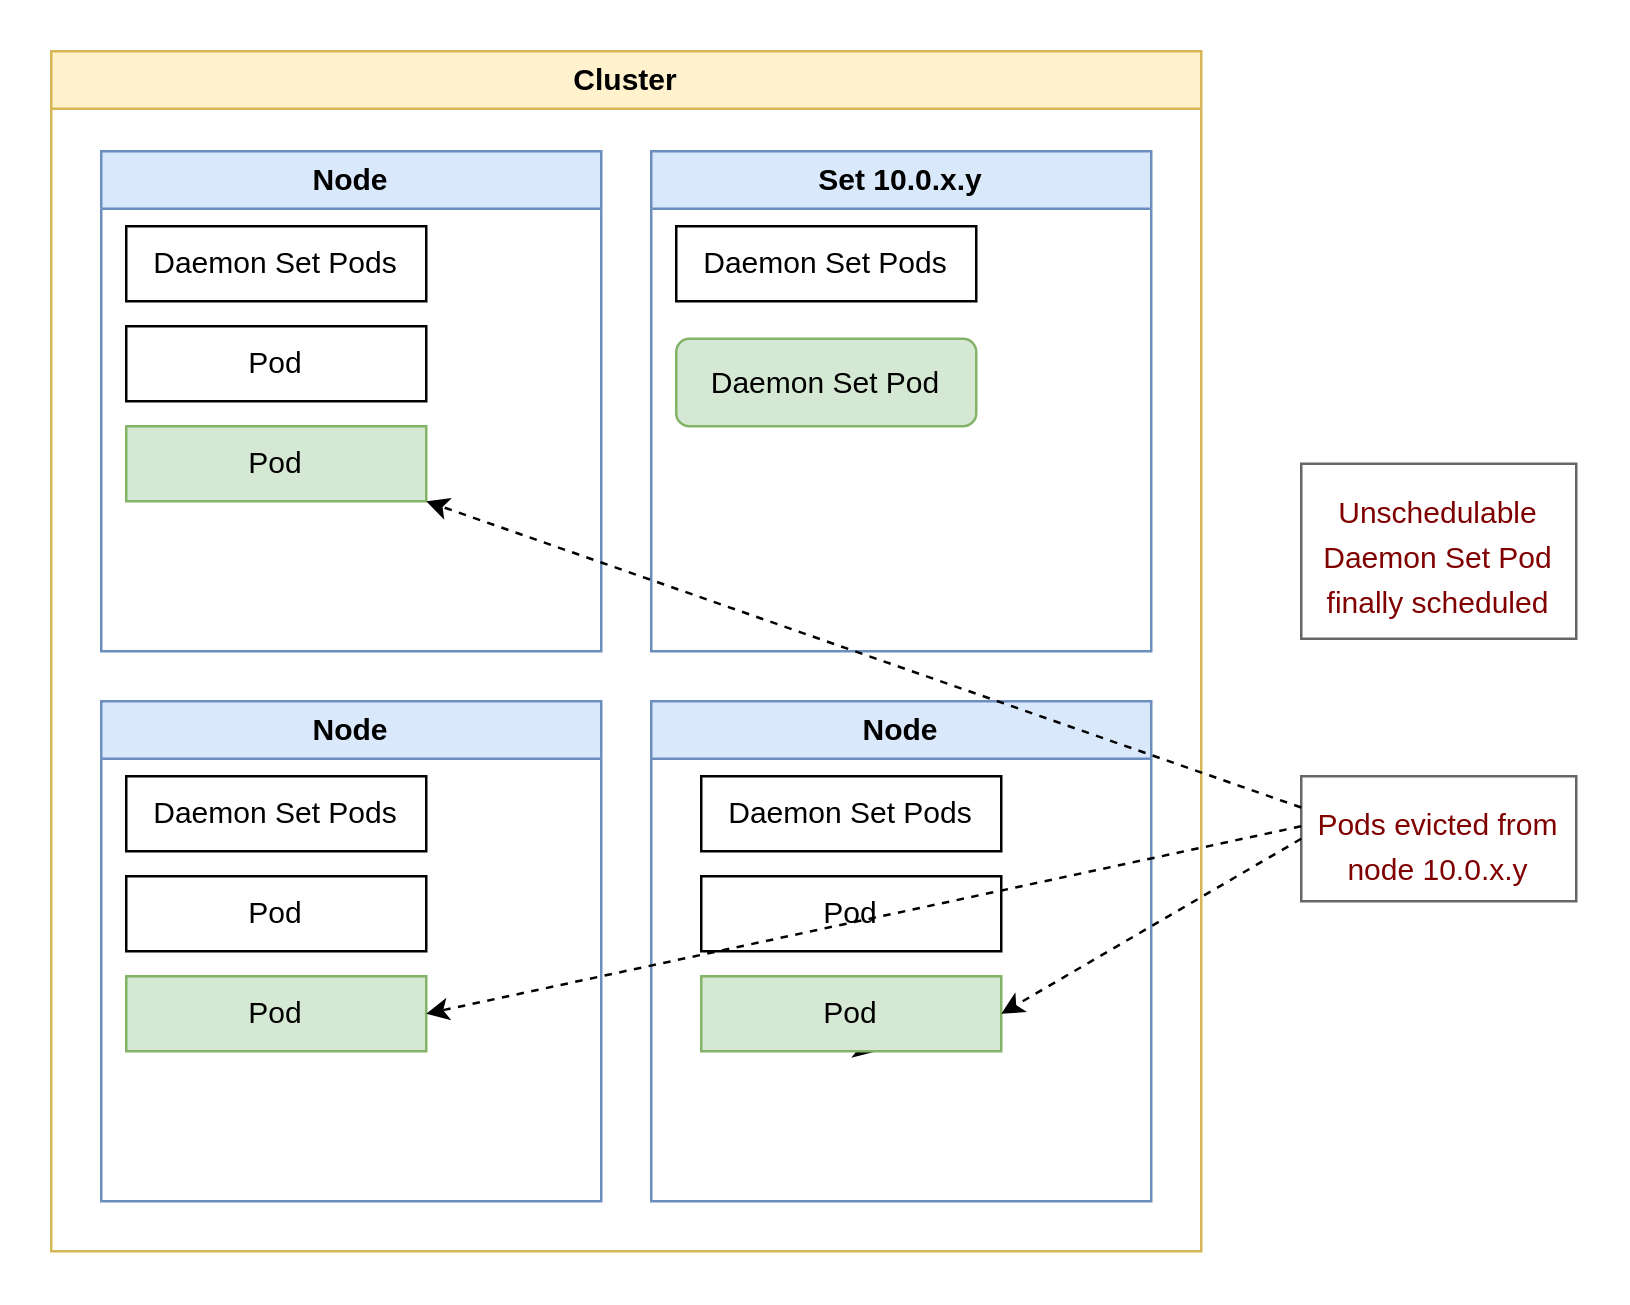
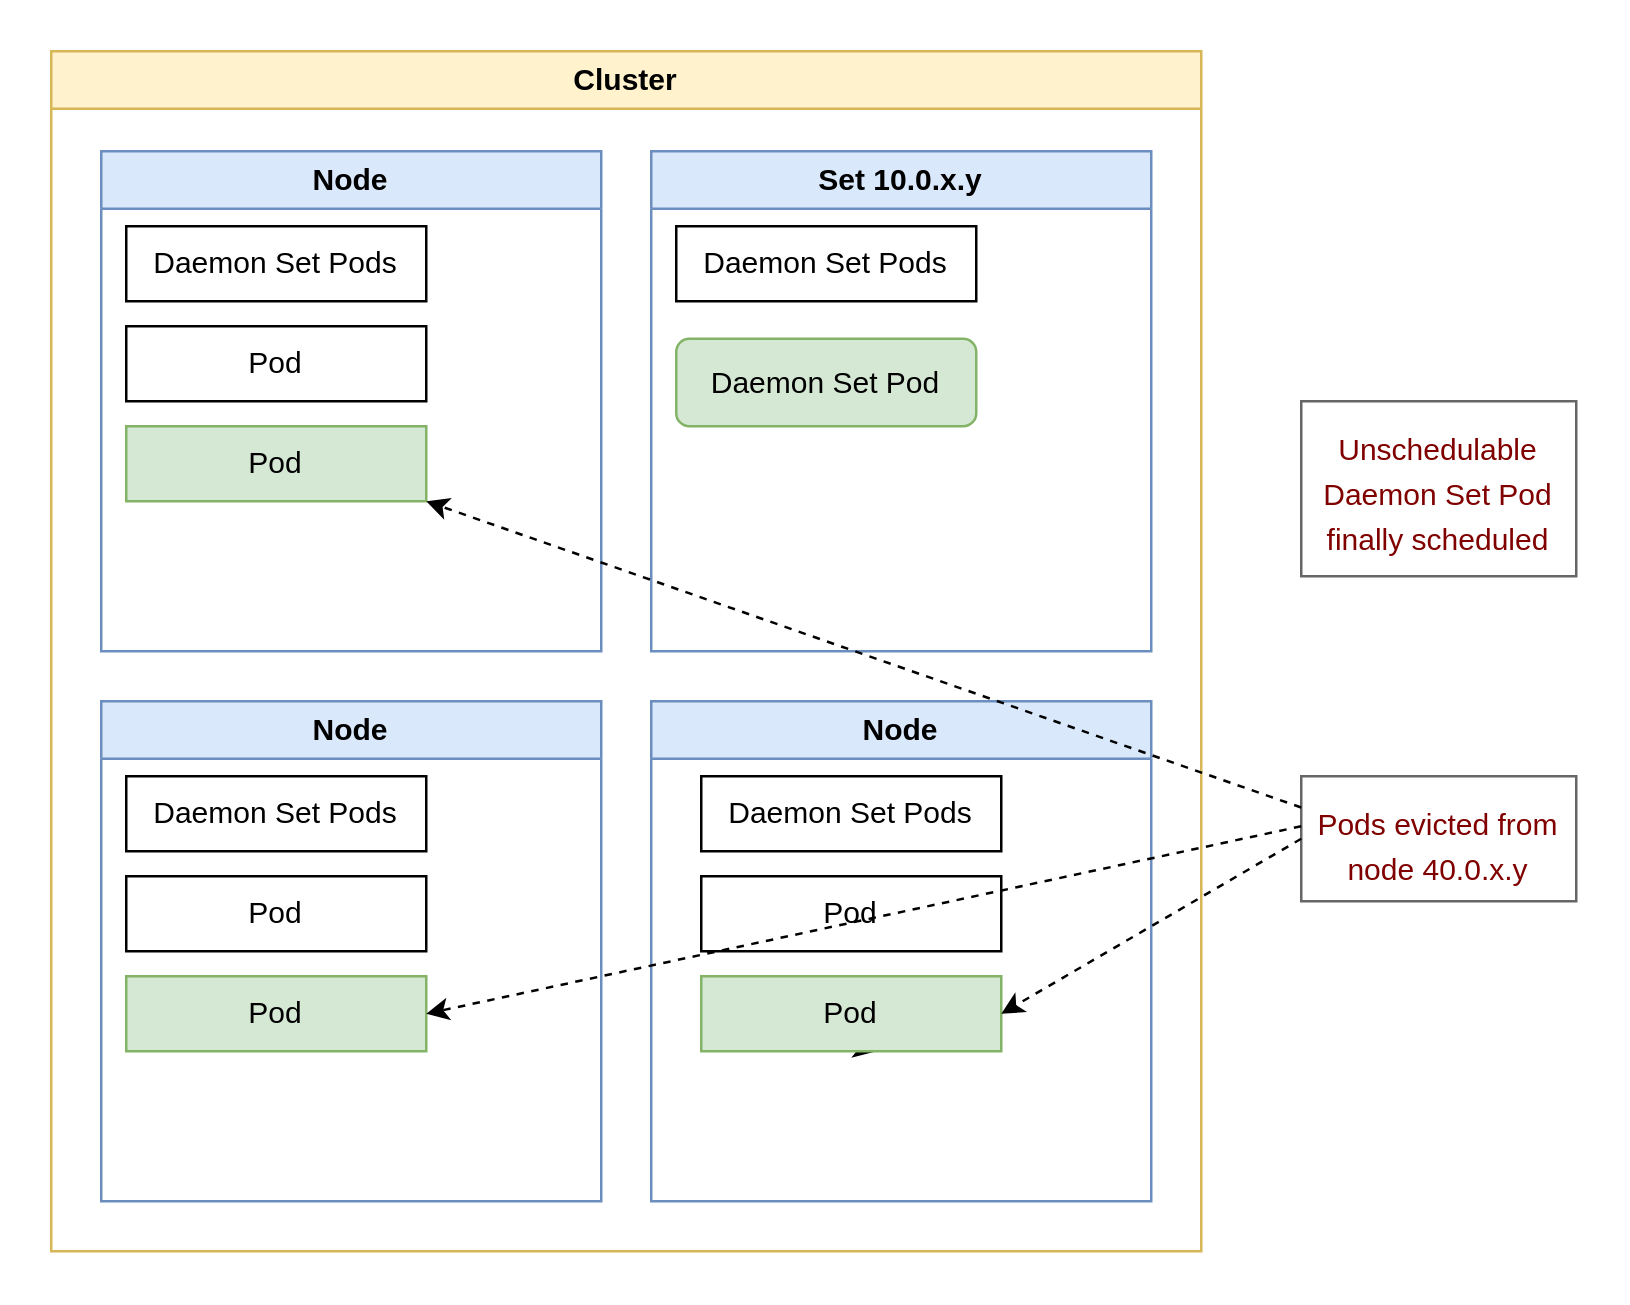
(1439, 551) -> (1439, 489)
(1439, 840) -> (1439, 840)
